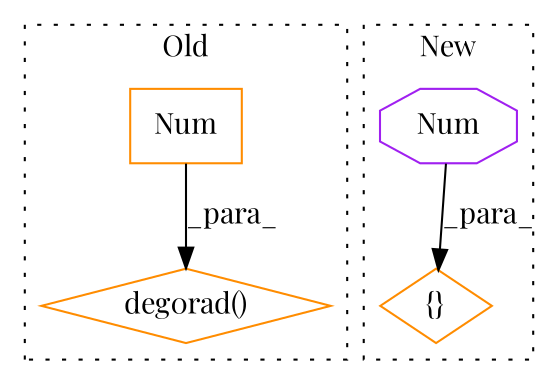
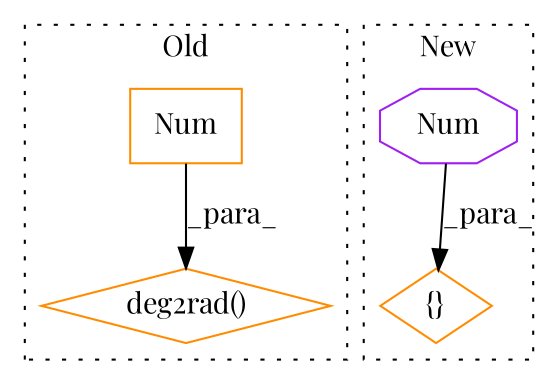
(186, 306) -> (186, 306)
